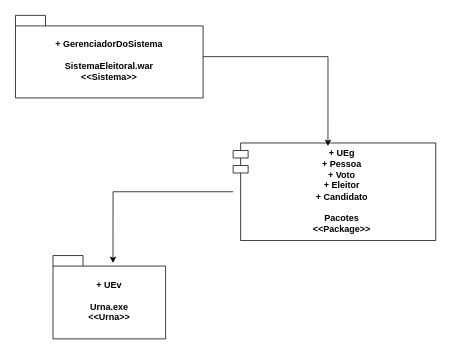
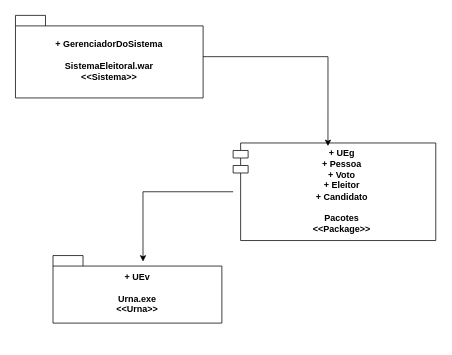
(109, 297) -> (137, 289)
